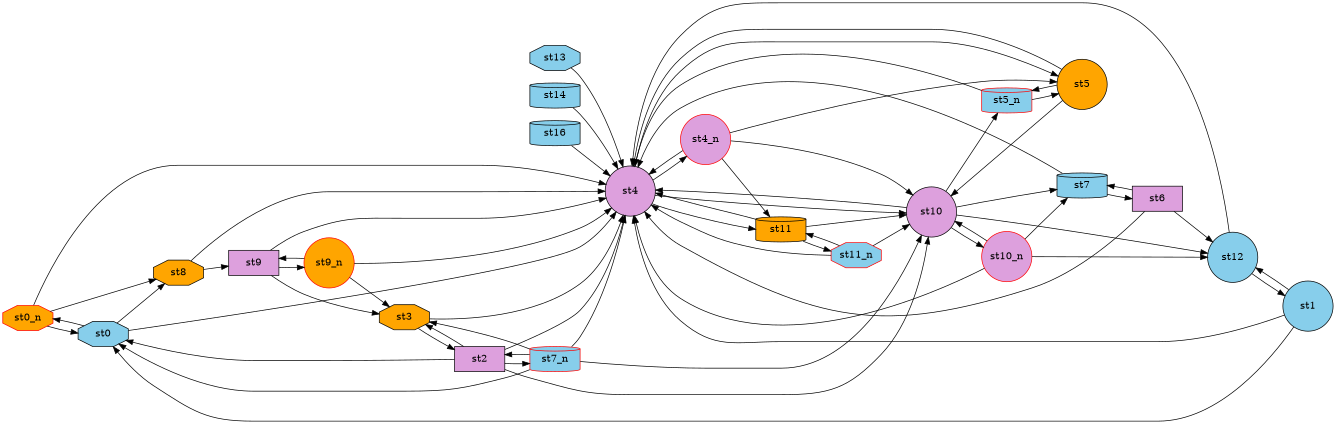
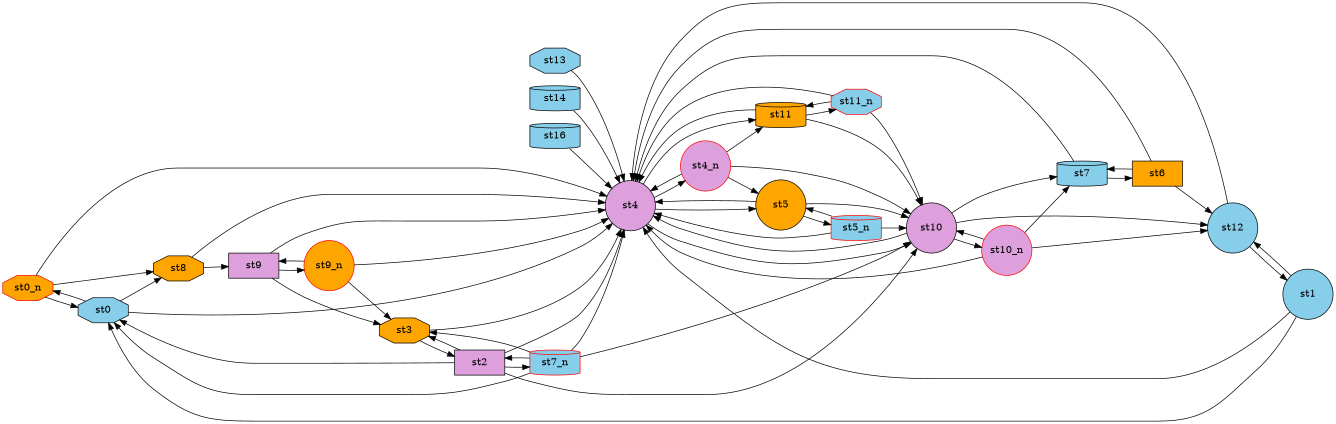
(970, 155) -> (890, 228)
(1157, 199) -> (1157, 174)
